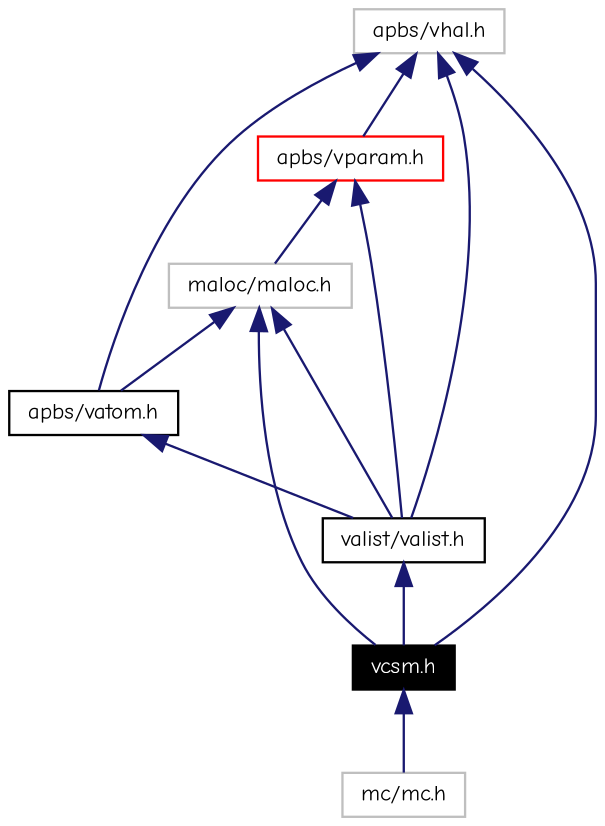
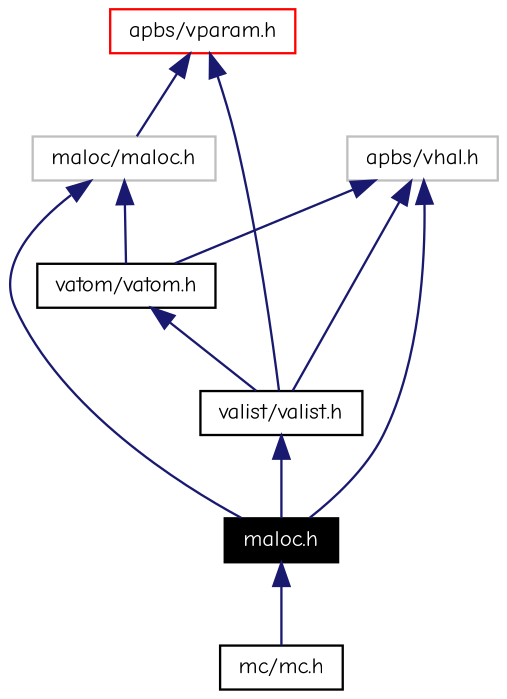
(383, 105) -> none
(94, 413) -> (126, 286)
(338, 424) -> none
(404, 668) -> (281, 540)
(404, 795) -> (281, 668)
